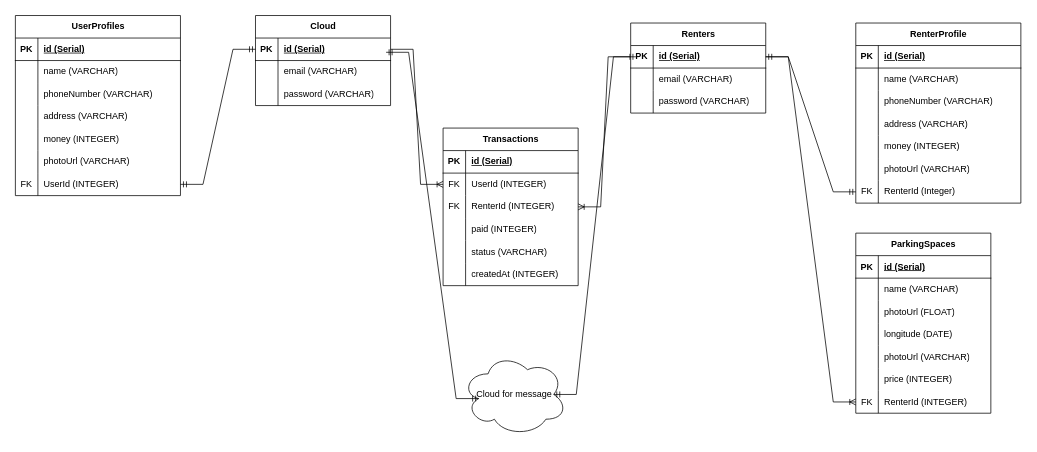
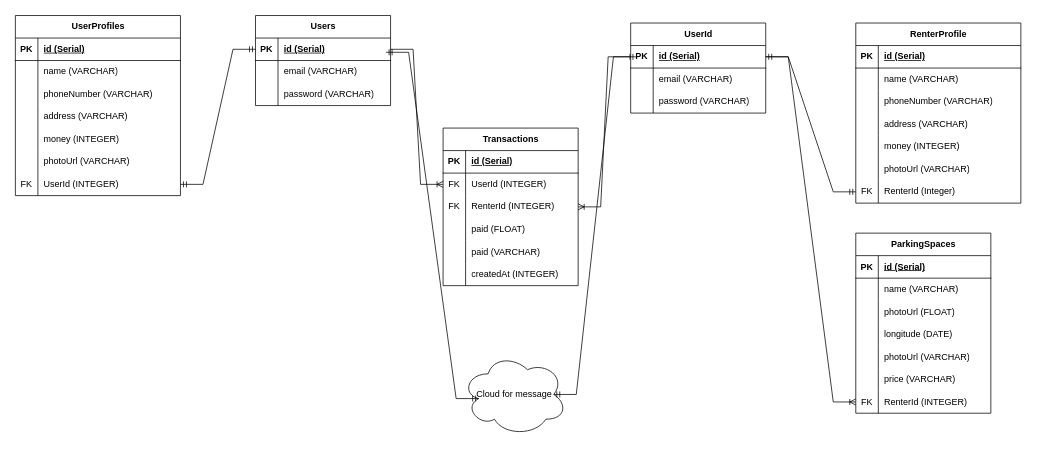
(323, 27) -> (323, 27)
(698, 34) -> (698, 34)
(504, 229) -> (499, 229)
(511, 252) -> (504, 252)
(919, 379) -> (919, 379)
